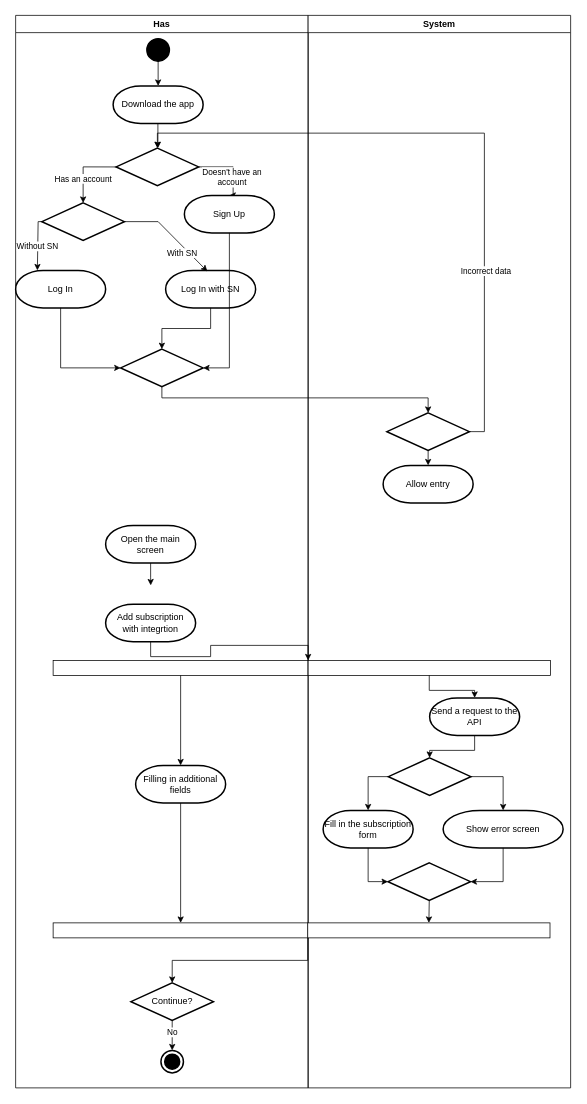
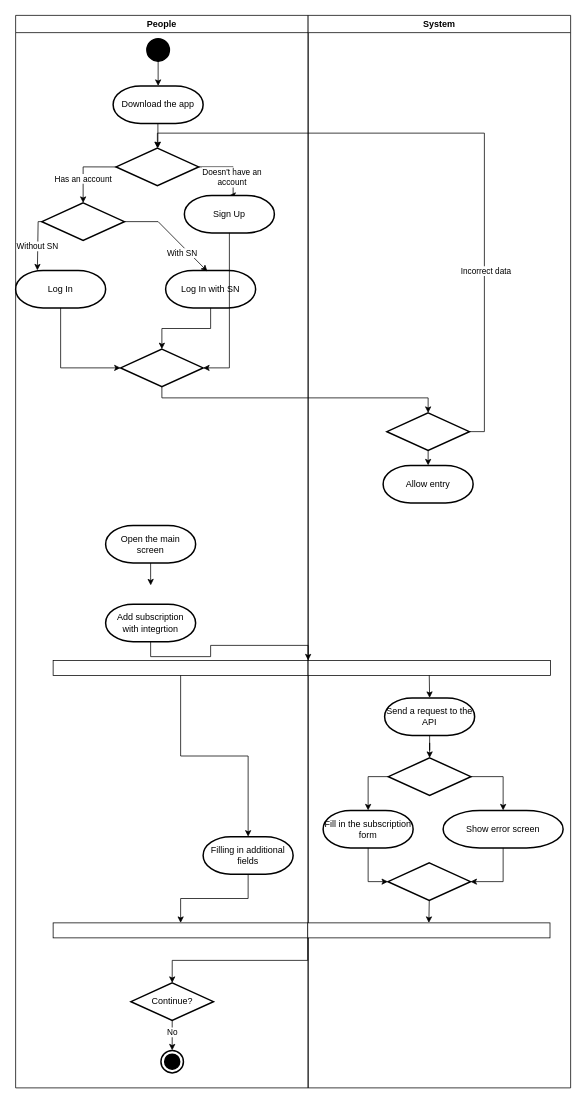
(161, 24) -> (161, 24)
(474, 717) -> (429, 717)
(180, 784) -> (248, 855)
